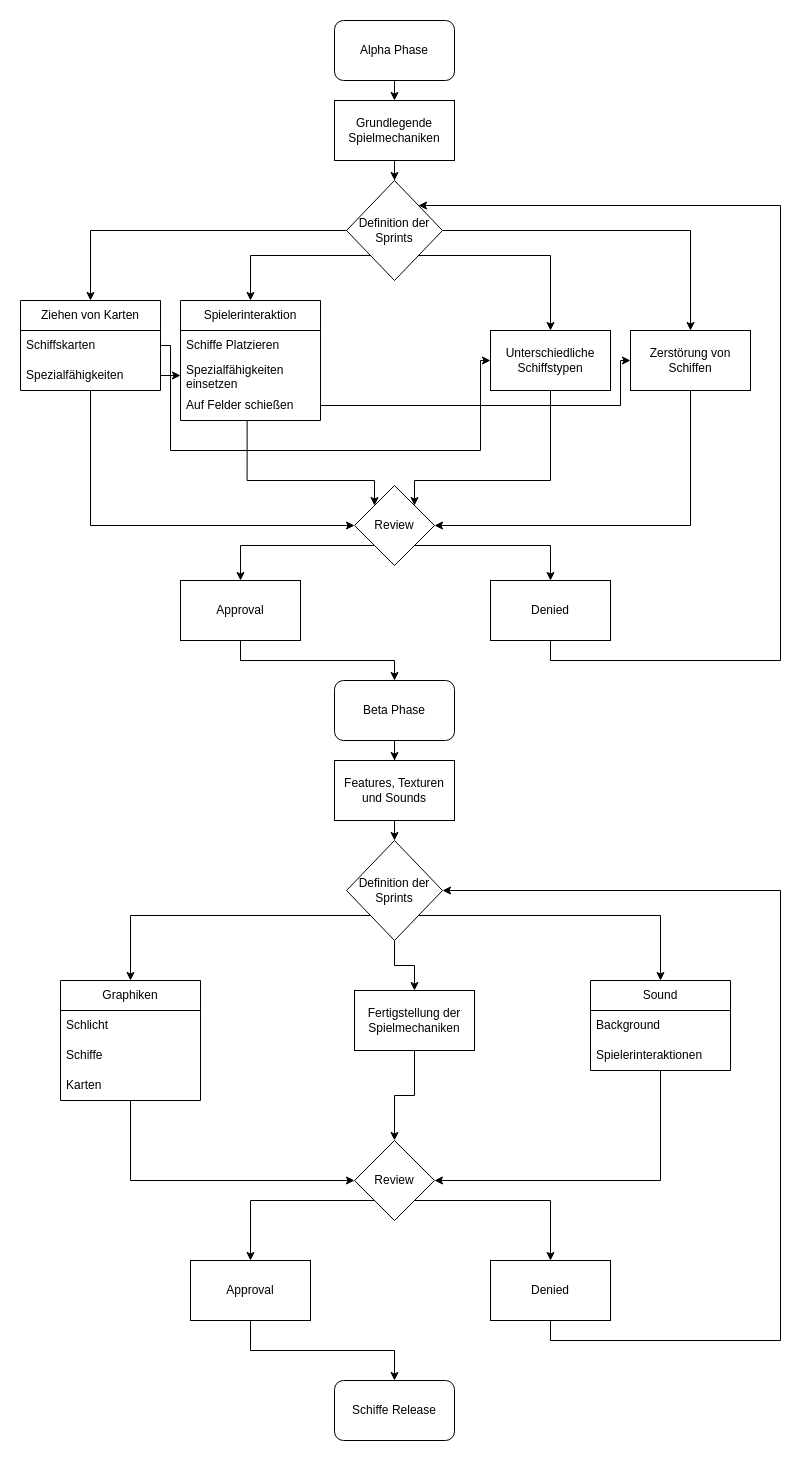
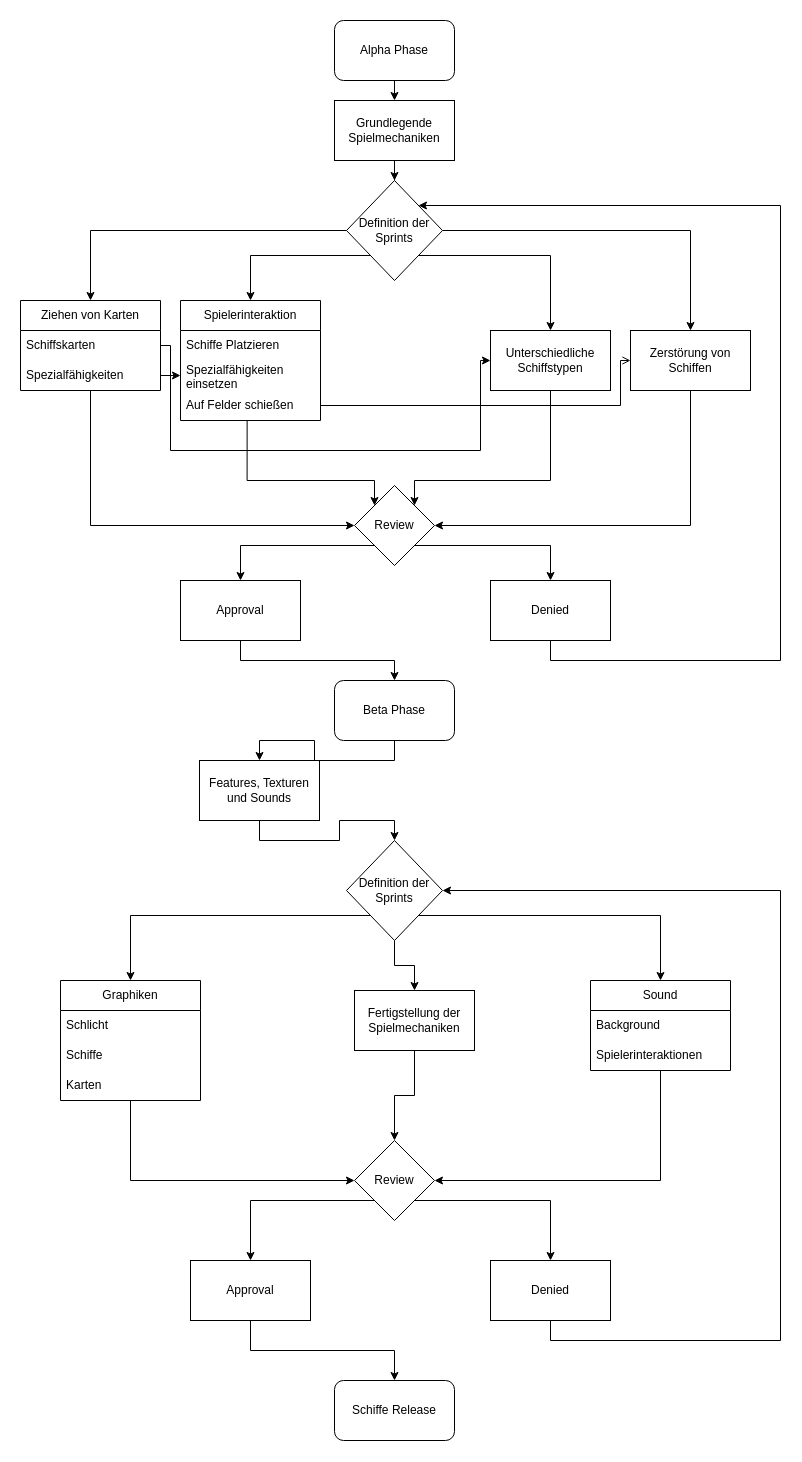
(621, 362) -> (622, 361)
(395, 791) -> (260, 791)
